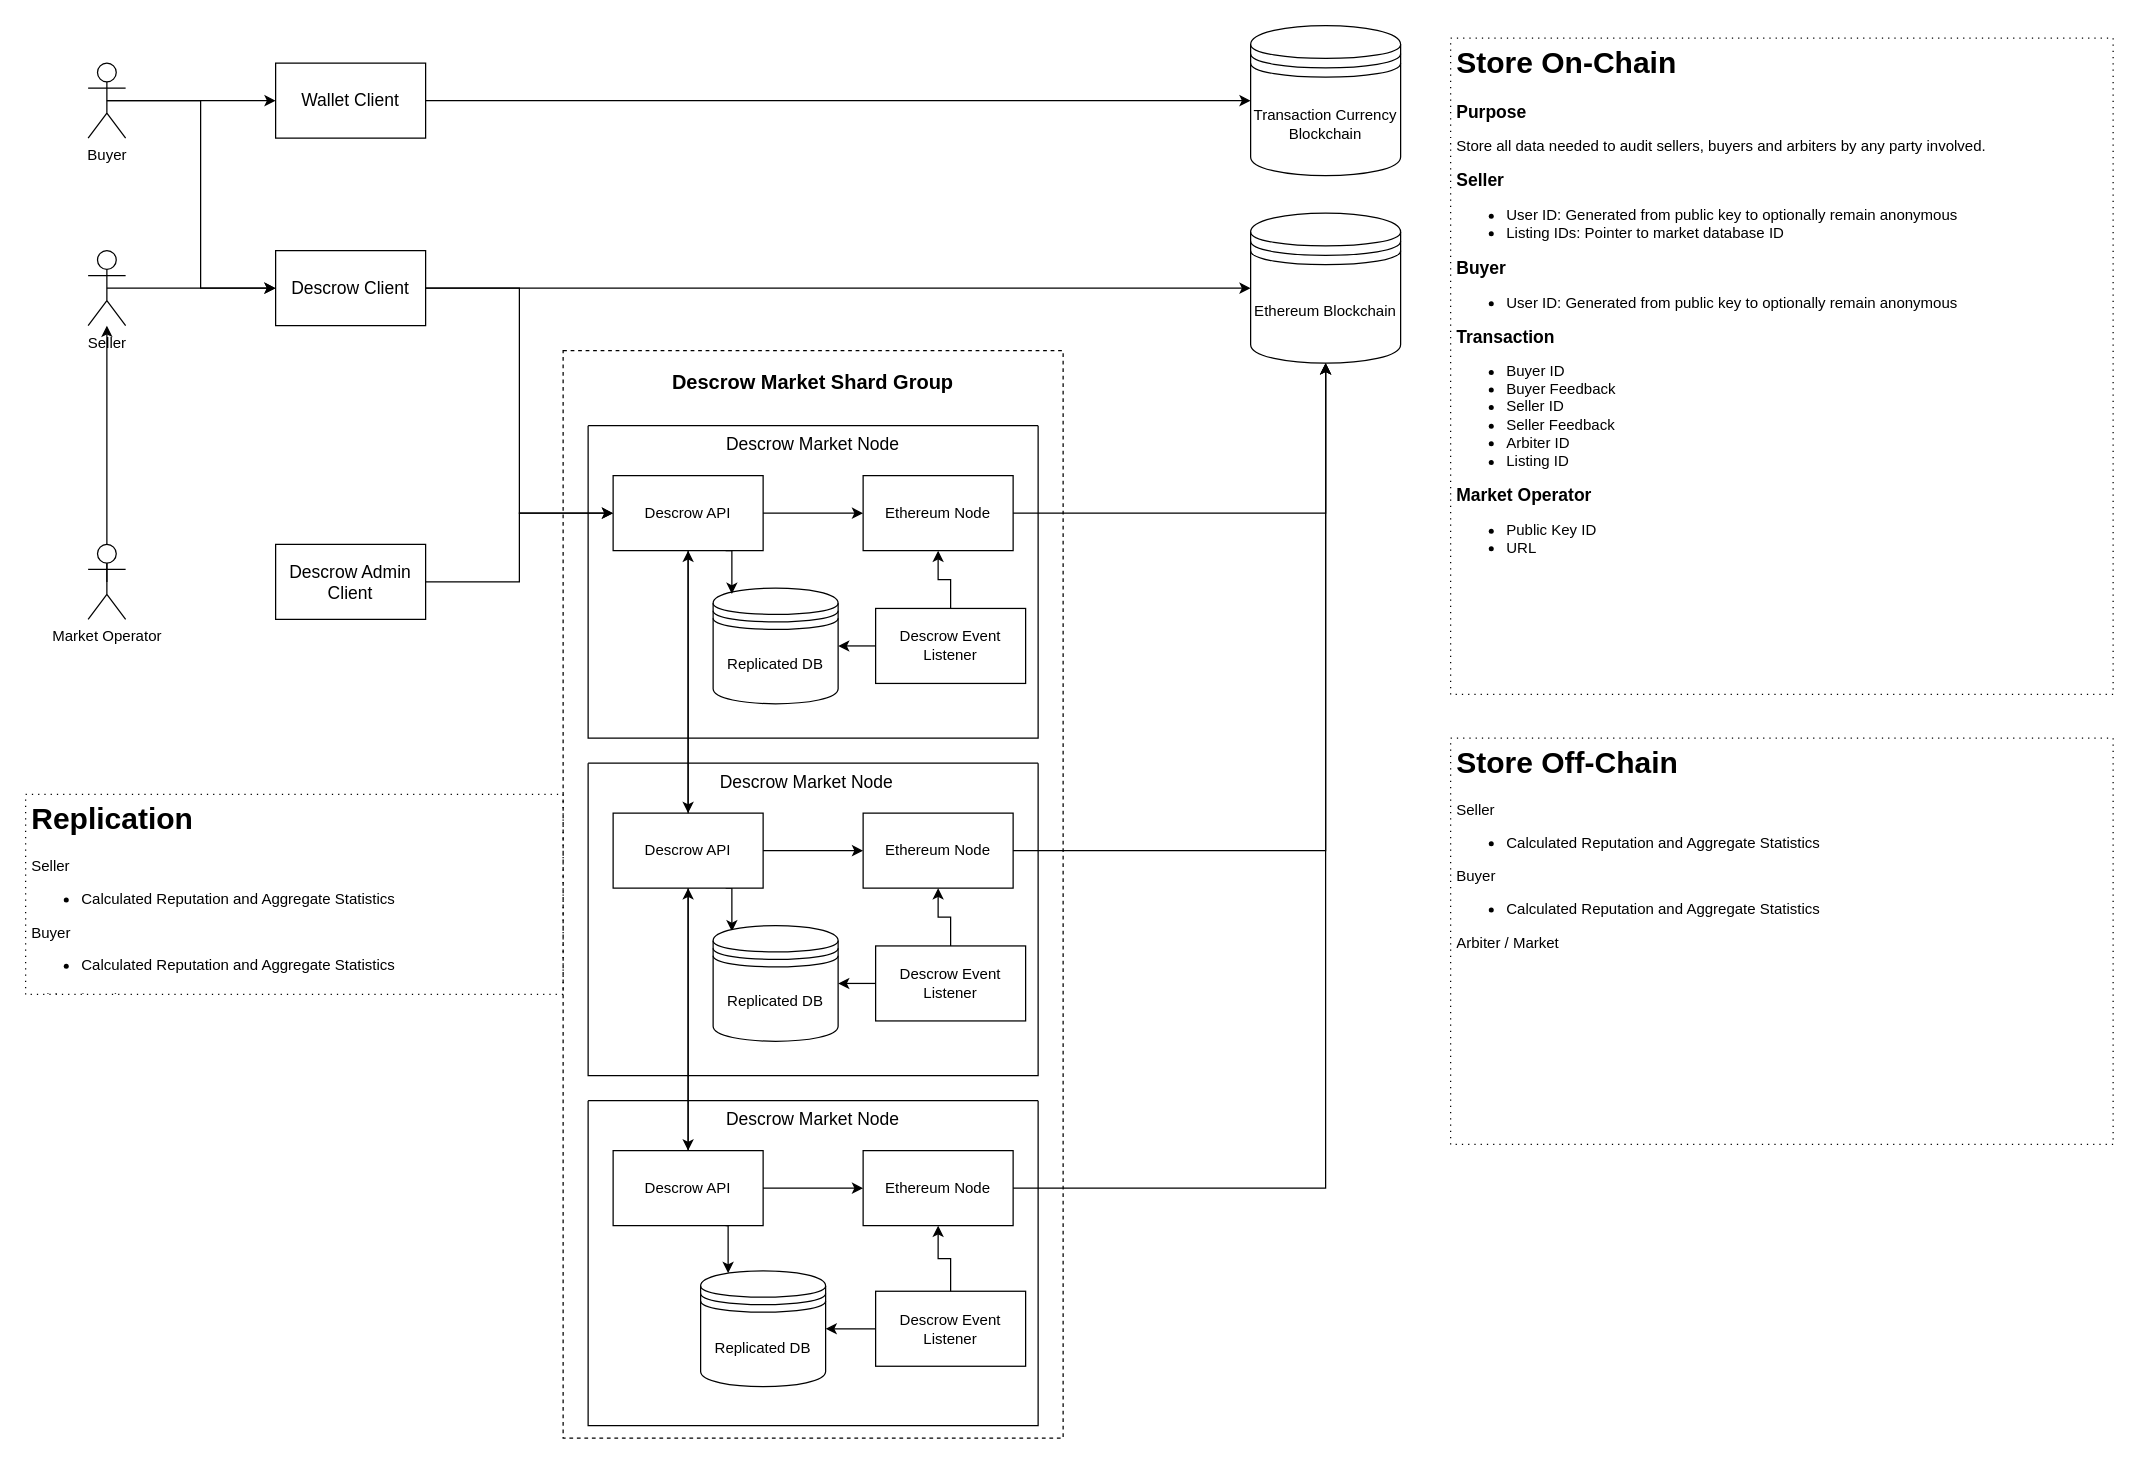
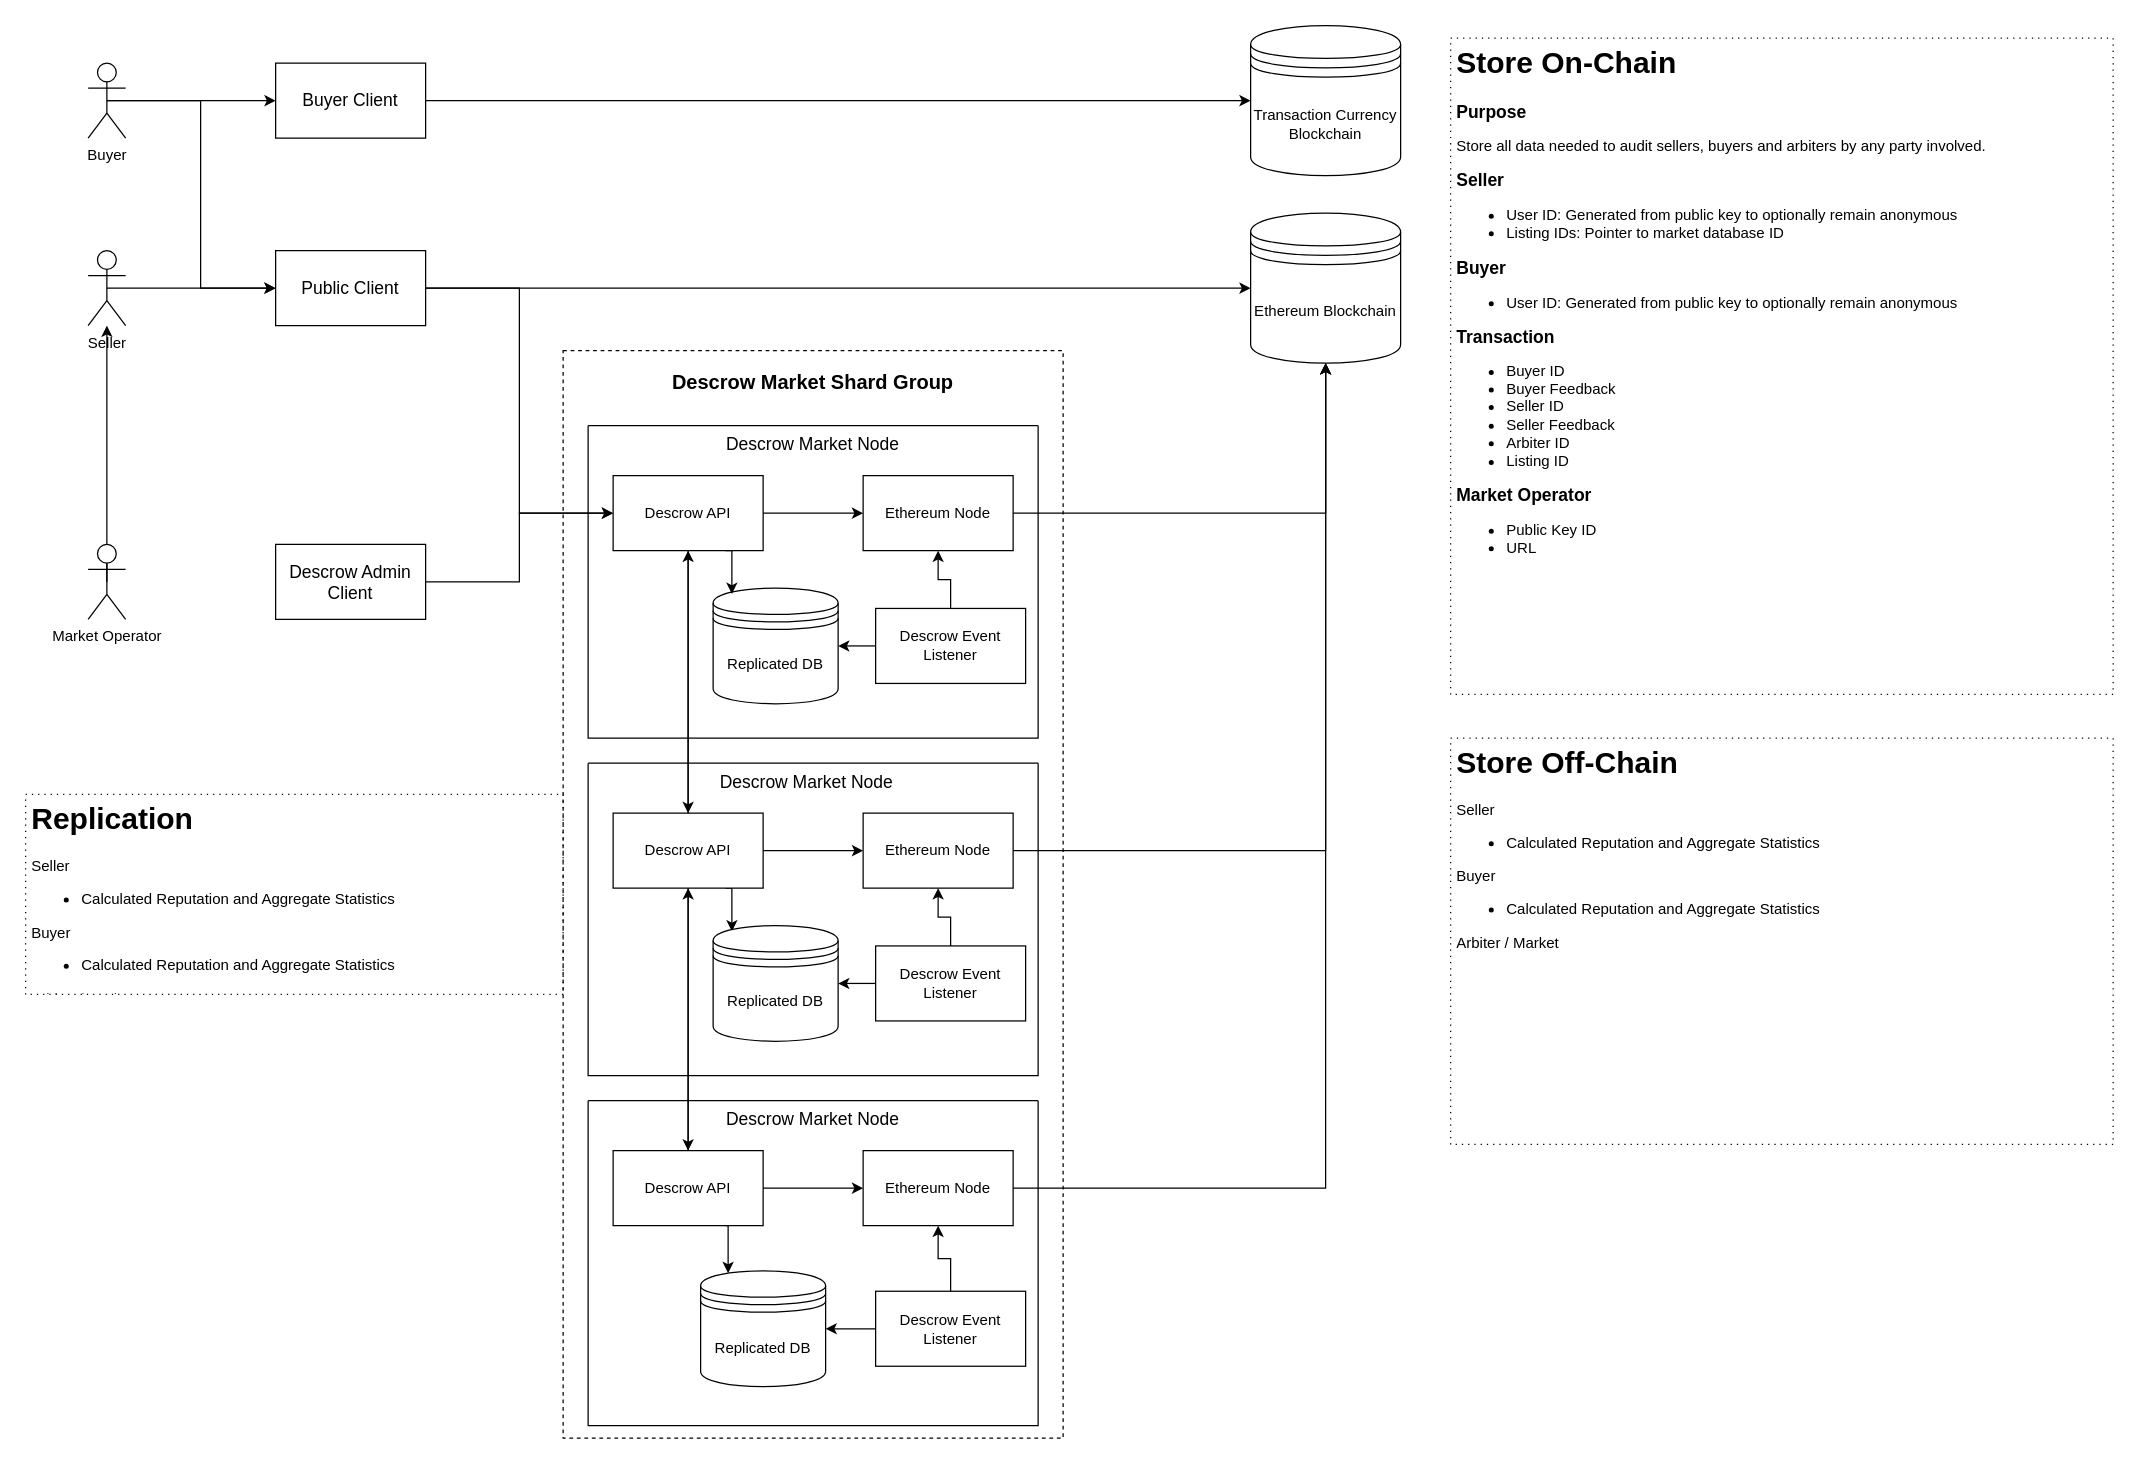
(351, 101) -> (351, 101)
(351, 288) -> (351, 288)
